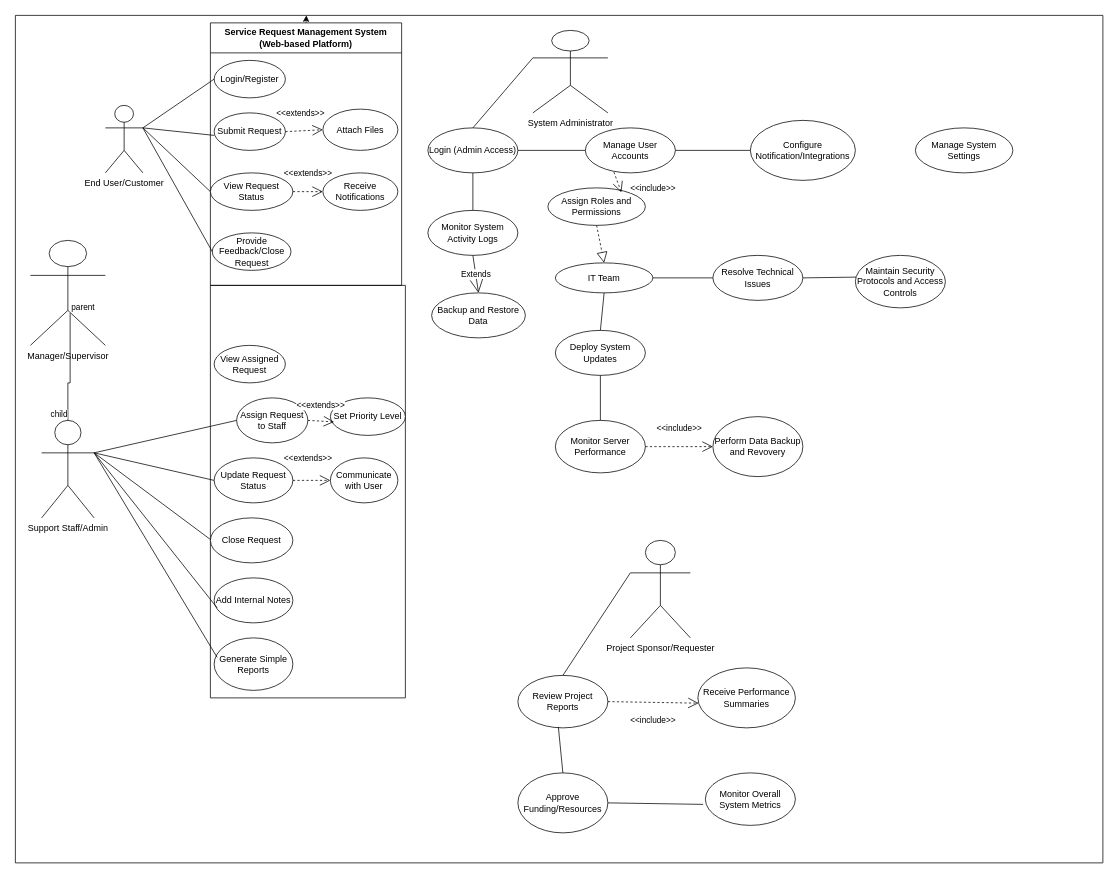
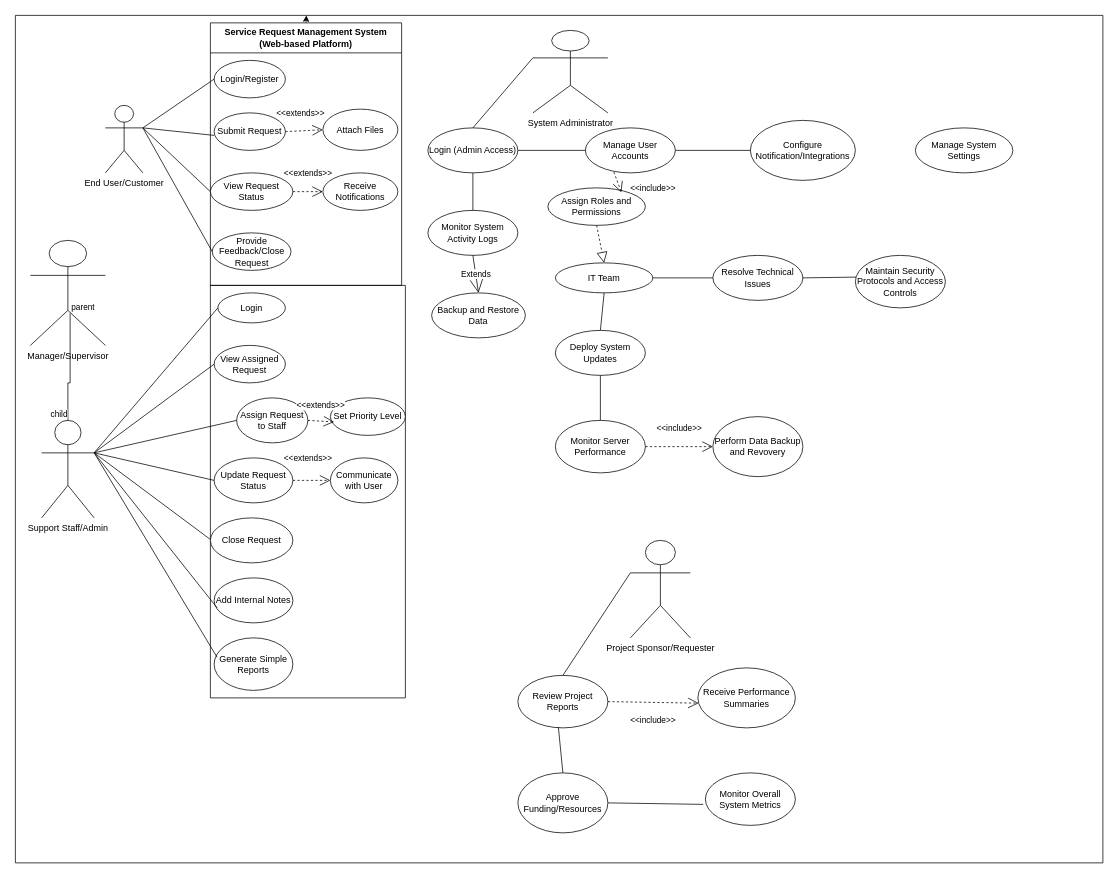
none -> (252, 308)
none -> (160, 376)
none -> (157, 406)
